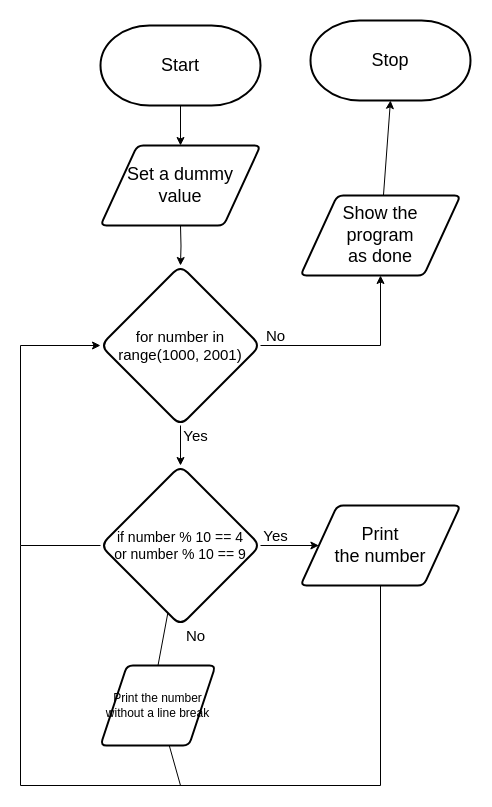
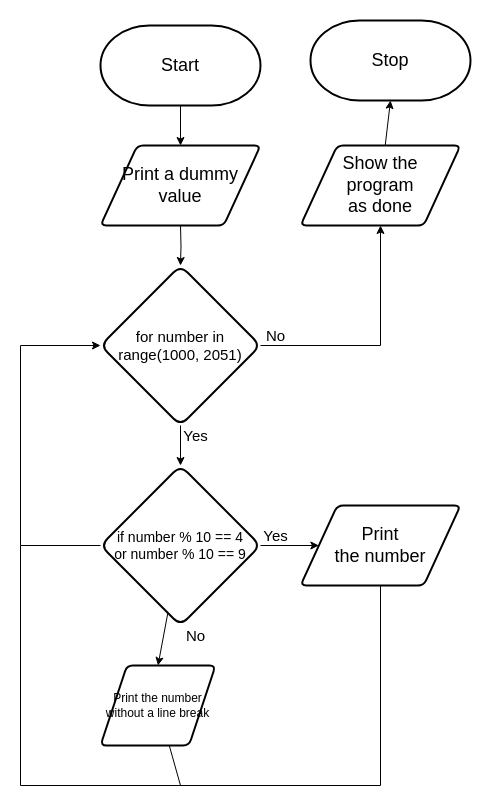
(181, 186) -> (181, 186)
(381, 236) -> (381, 186)
(181, 346) -> (181, 346)
(159, 660) -> (160, 657)
